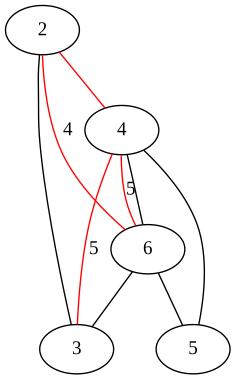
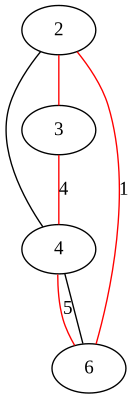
(82, 80) -> (6, 139)
(68, 130) -> (124, 190)
(46, 191) -> (59, 80)
(94, 249) -> (64, 190)
(112, 299) -> none
(193, 349) -> none
